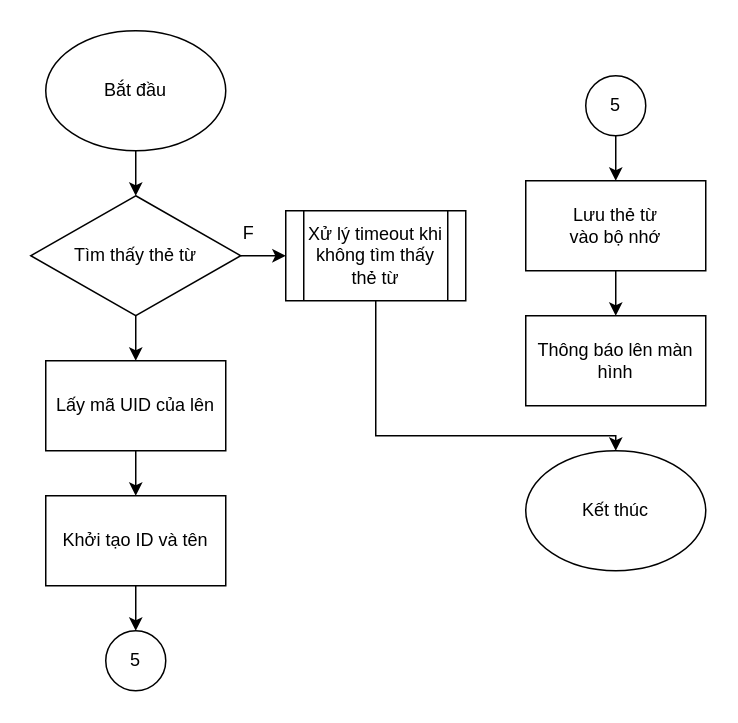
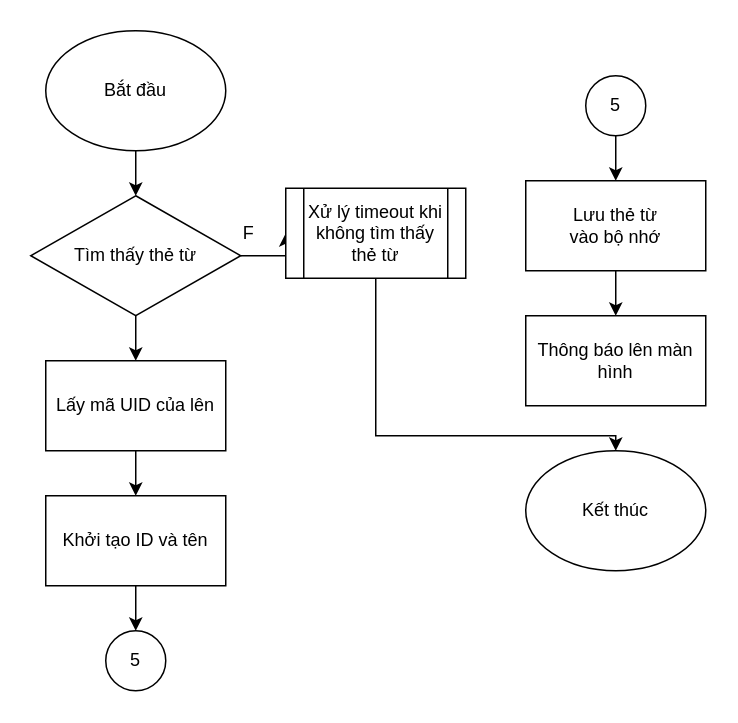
(376, 256) -> (376, 233)
